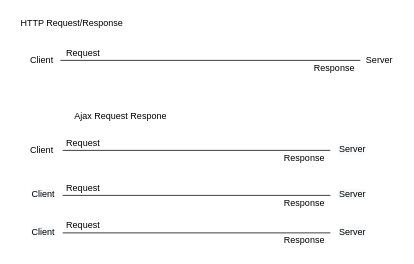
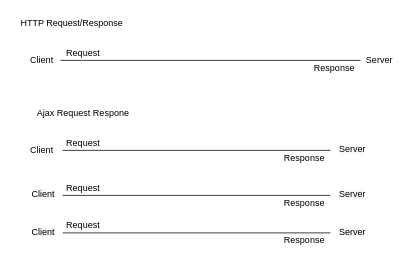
(120, 117) -> (83, 113)
